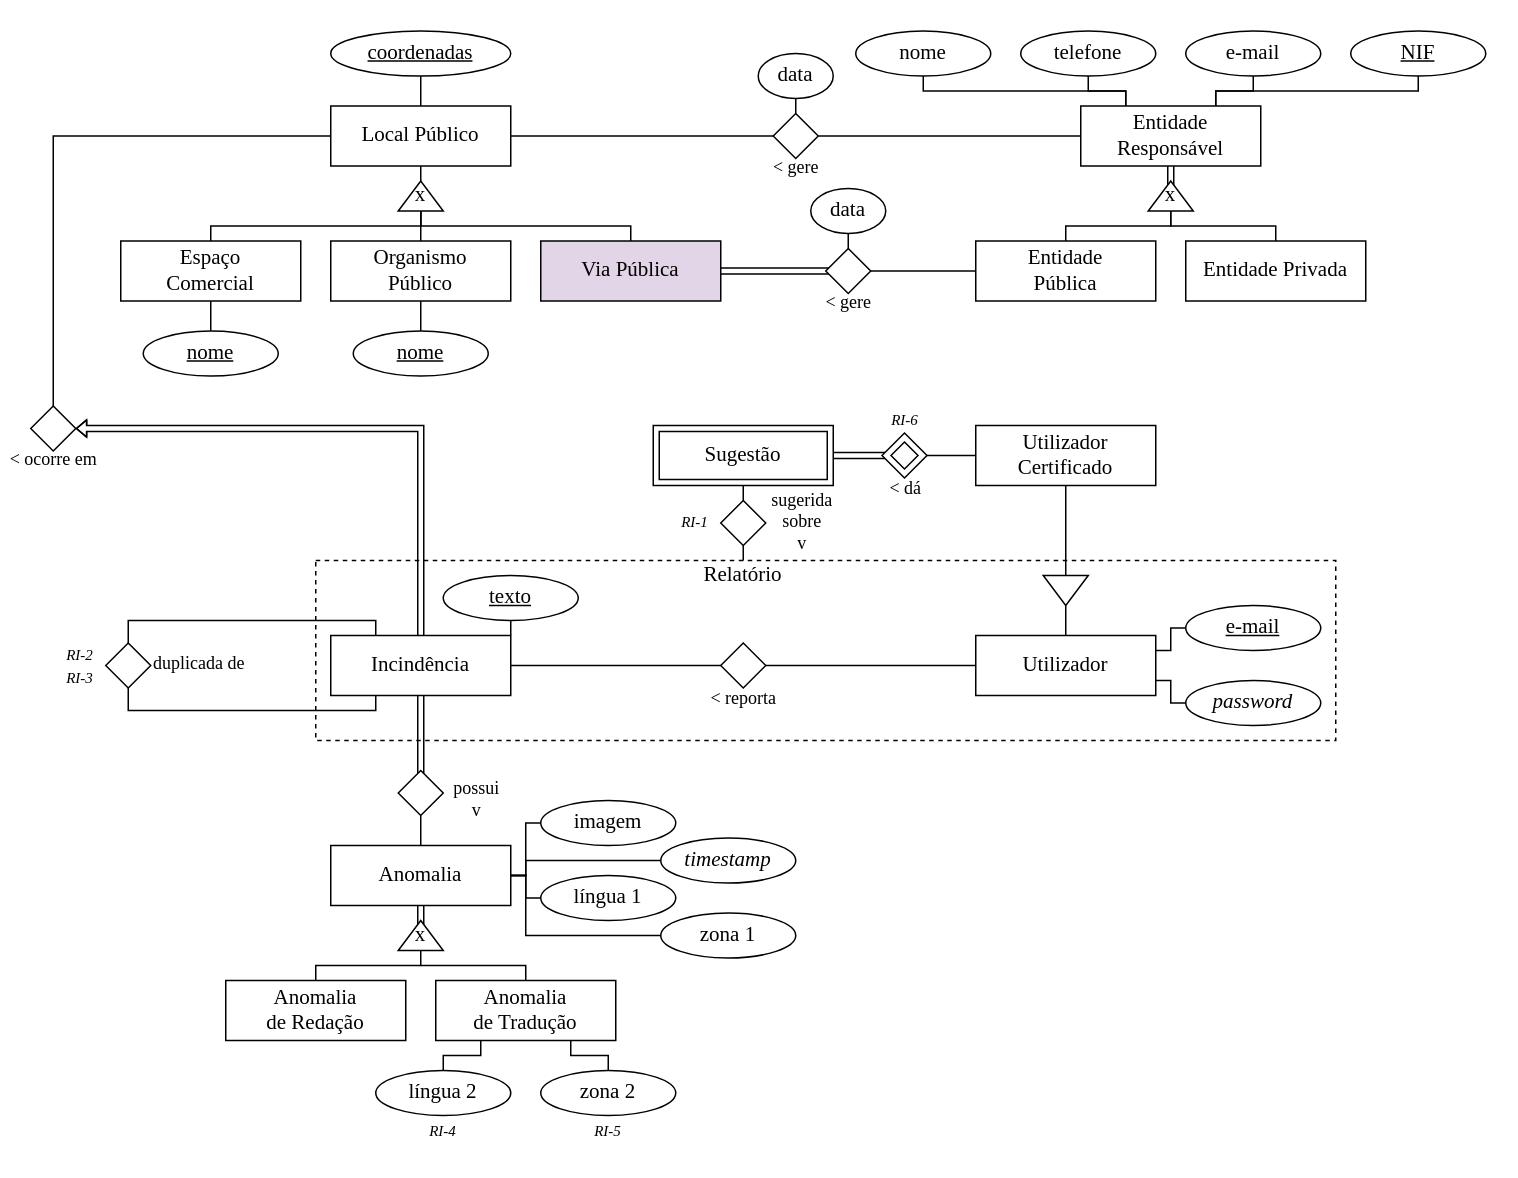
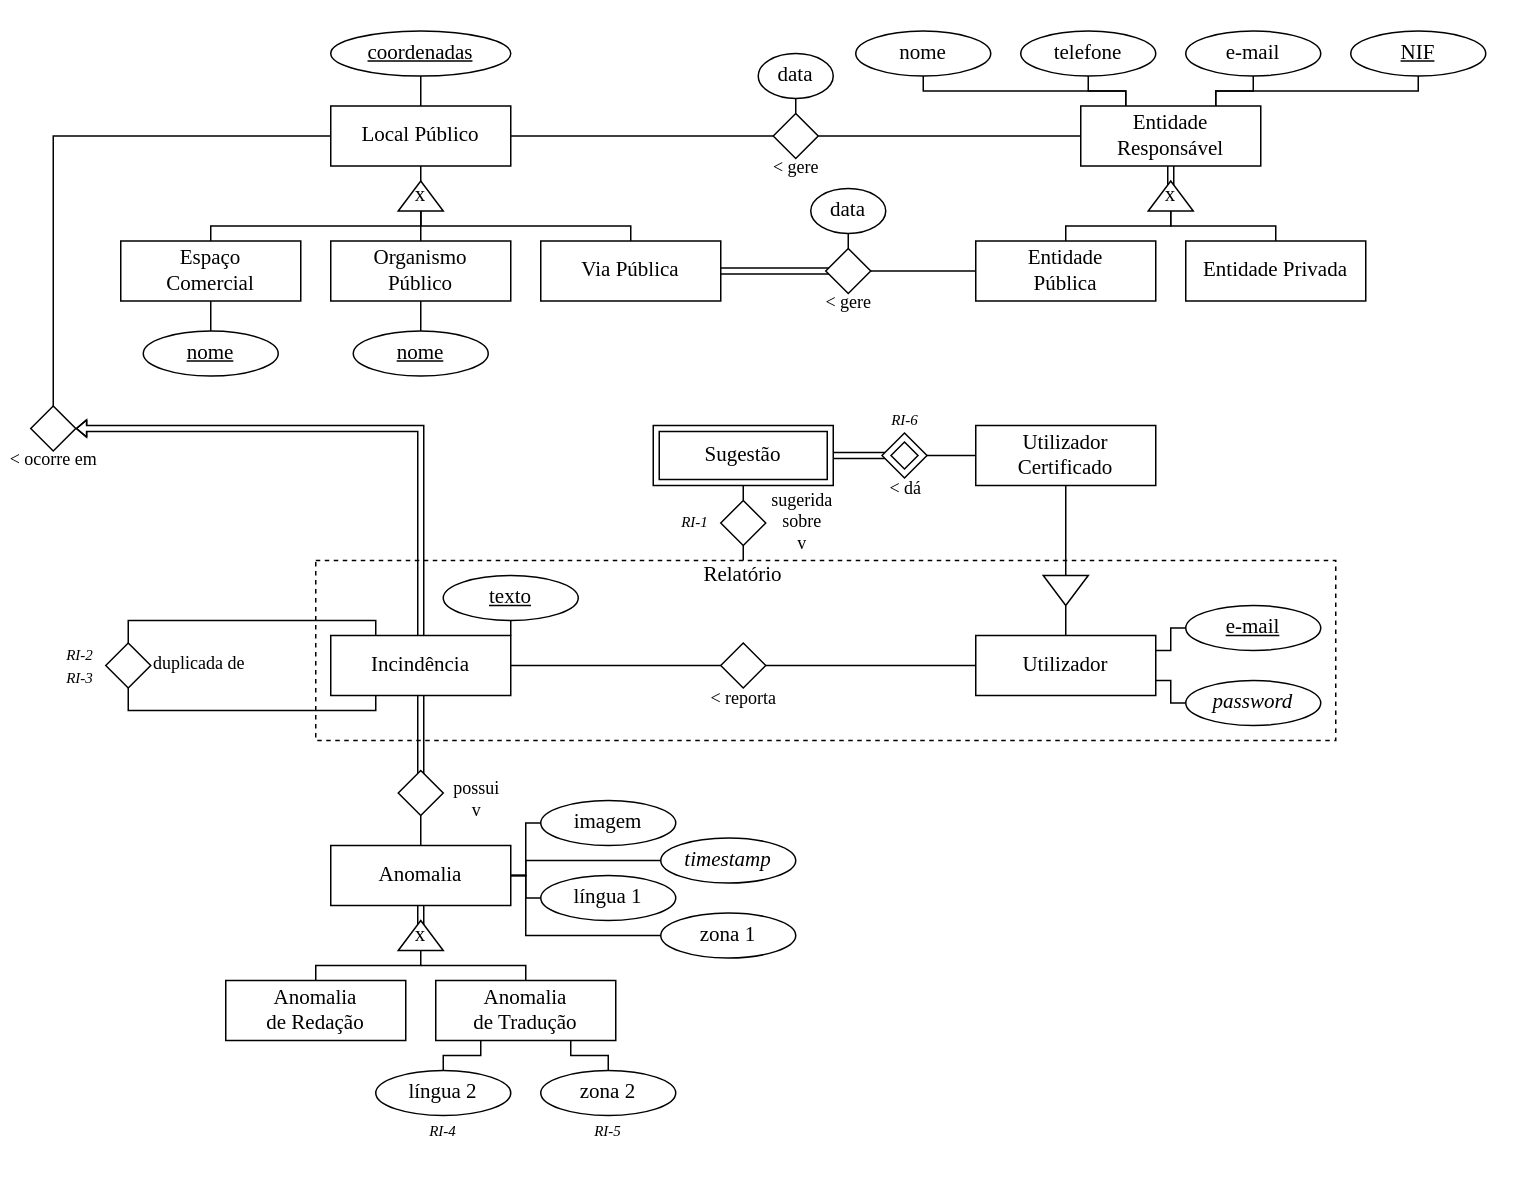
(631, 271) -> (631, 271)
